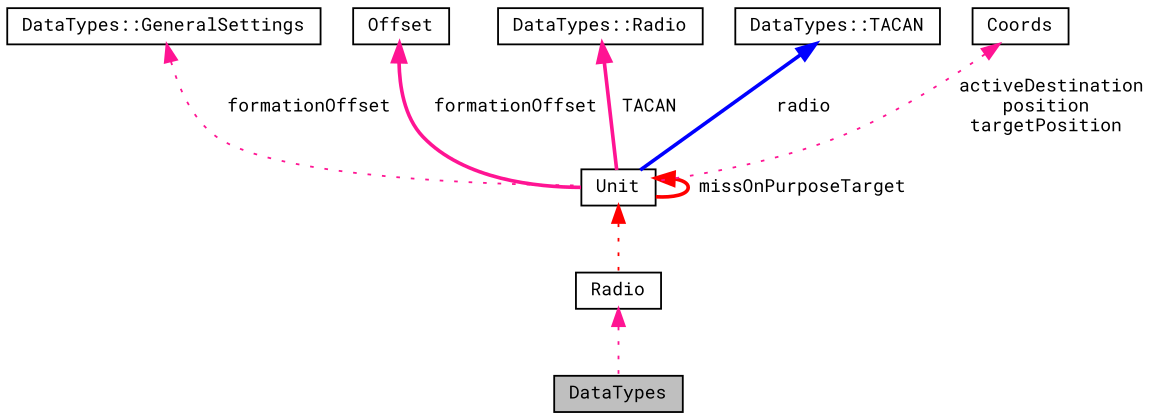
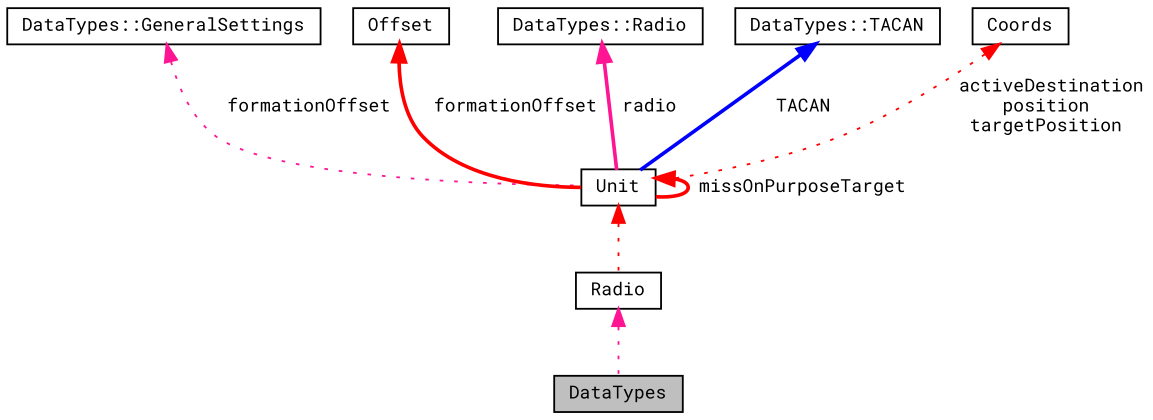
(645, 107) -> (645, 107)
(799, 107) -> (799, 107)
(829, 140) -> (829, 140)
(459, 163) -> (459, 163)
